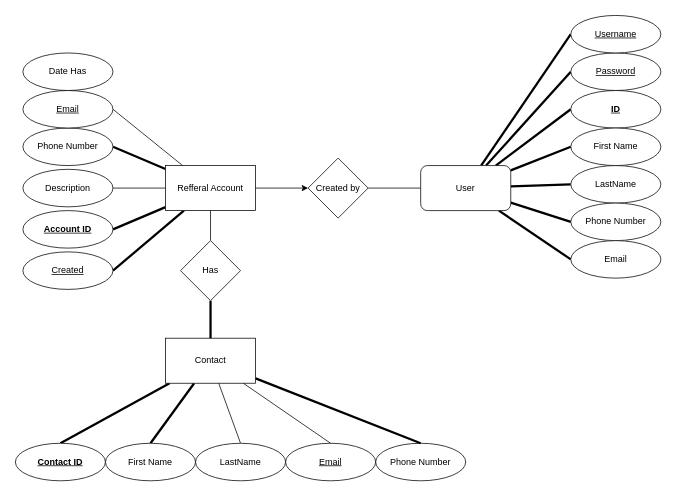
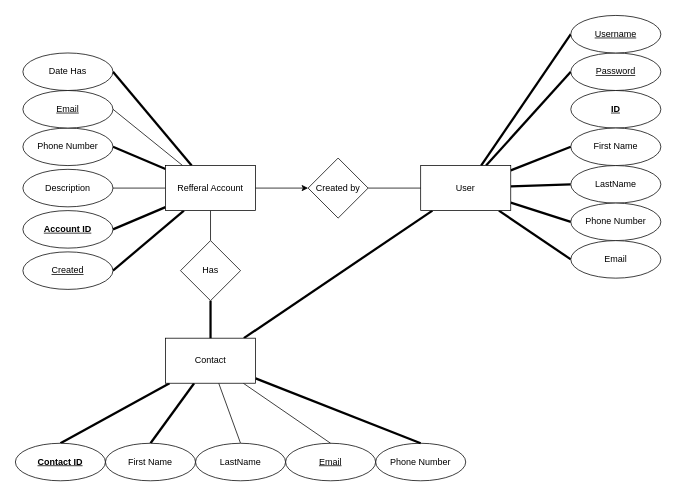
none -> (152, 119)
(532, 138) -> (338, 274)
(465, 188) -> (465, 188)
